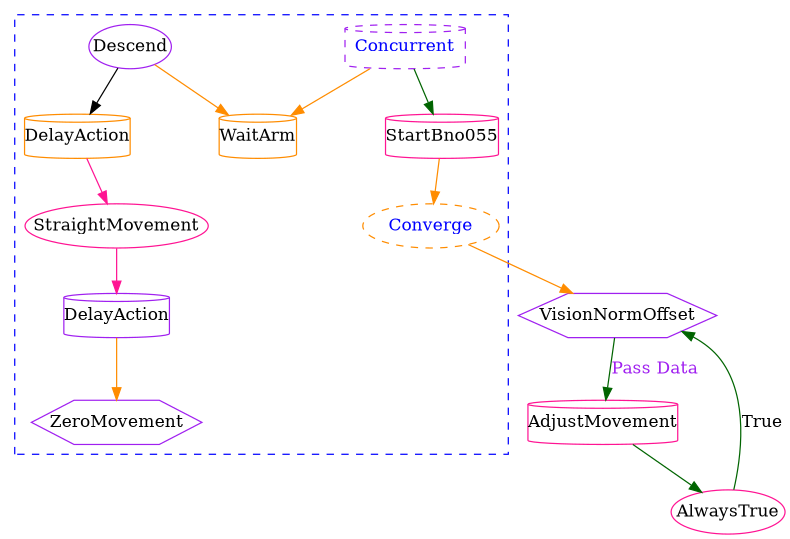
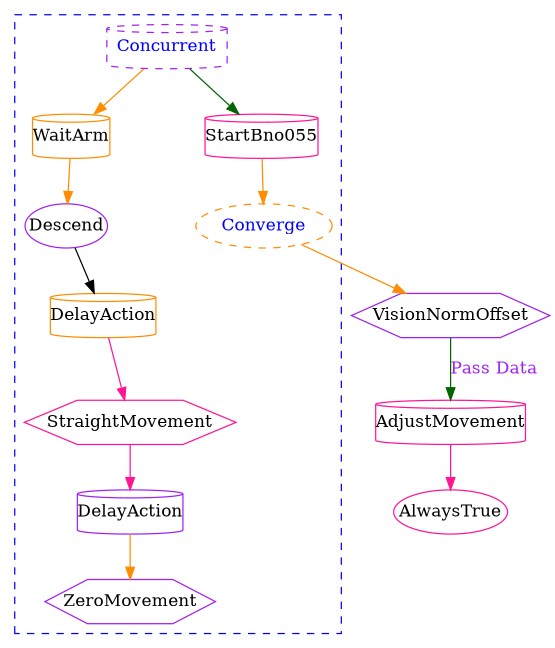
(186, 86) -> (69, 175)
(117, 226) -> (130, 422)
(739, 405) -> none
(662, 465) -> (451, 461)
